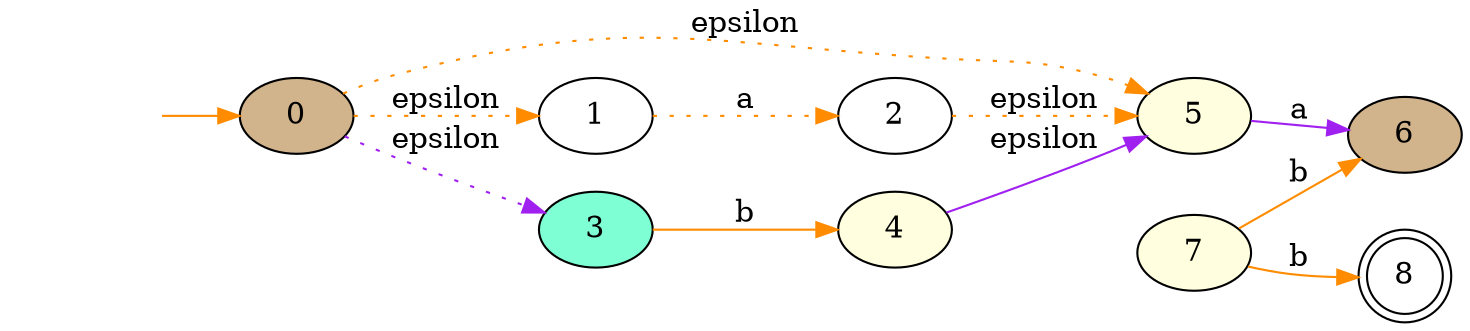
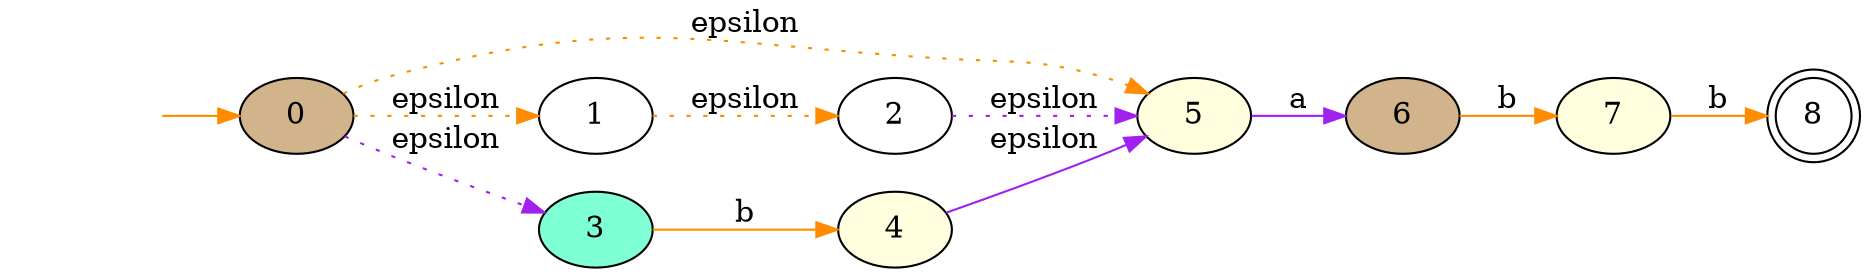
(745, 100) -> (745, 100)
(1033, 116) -> (1033, 116)
(1291, 199) -> (1497, 116)
